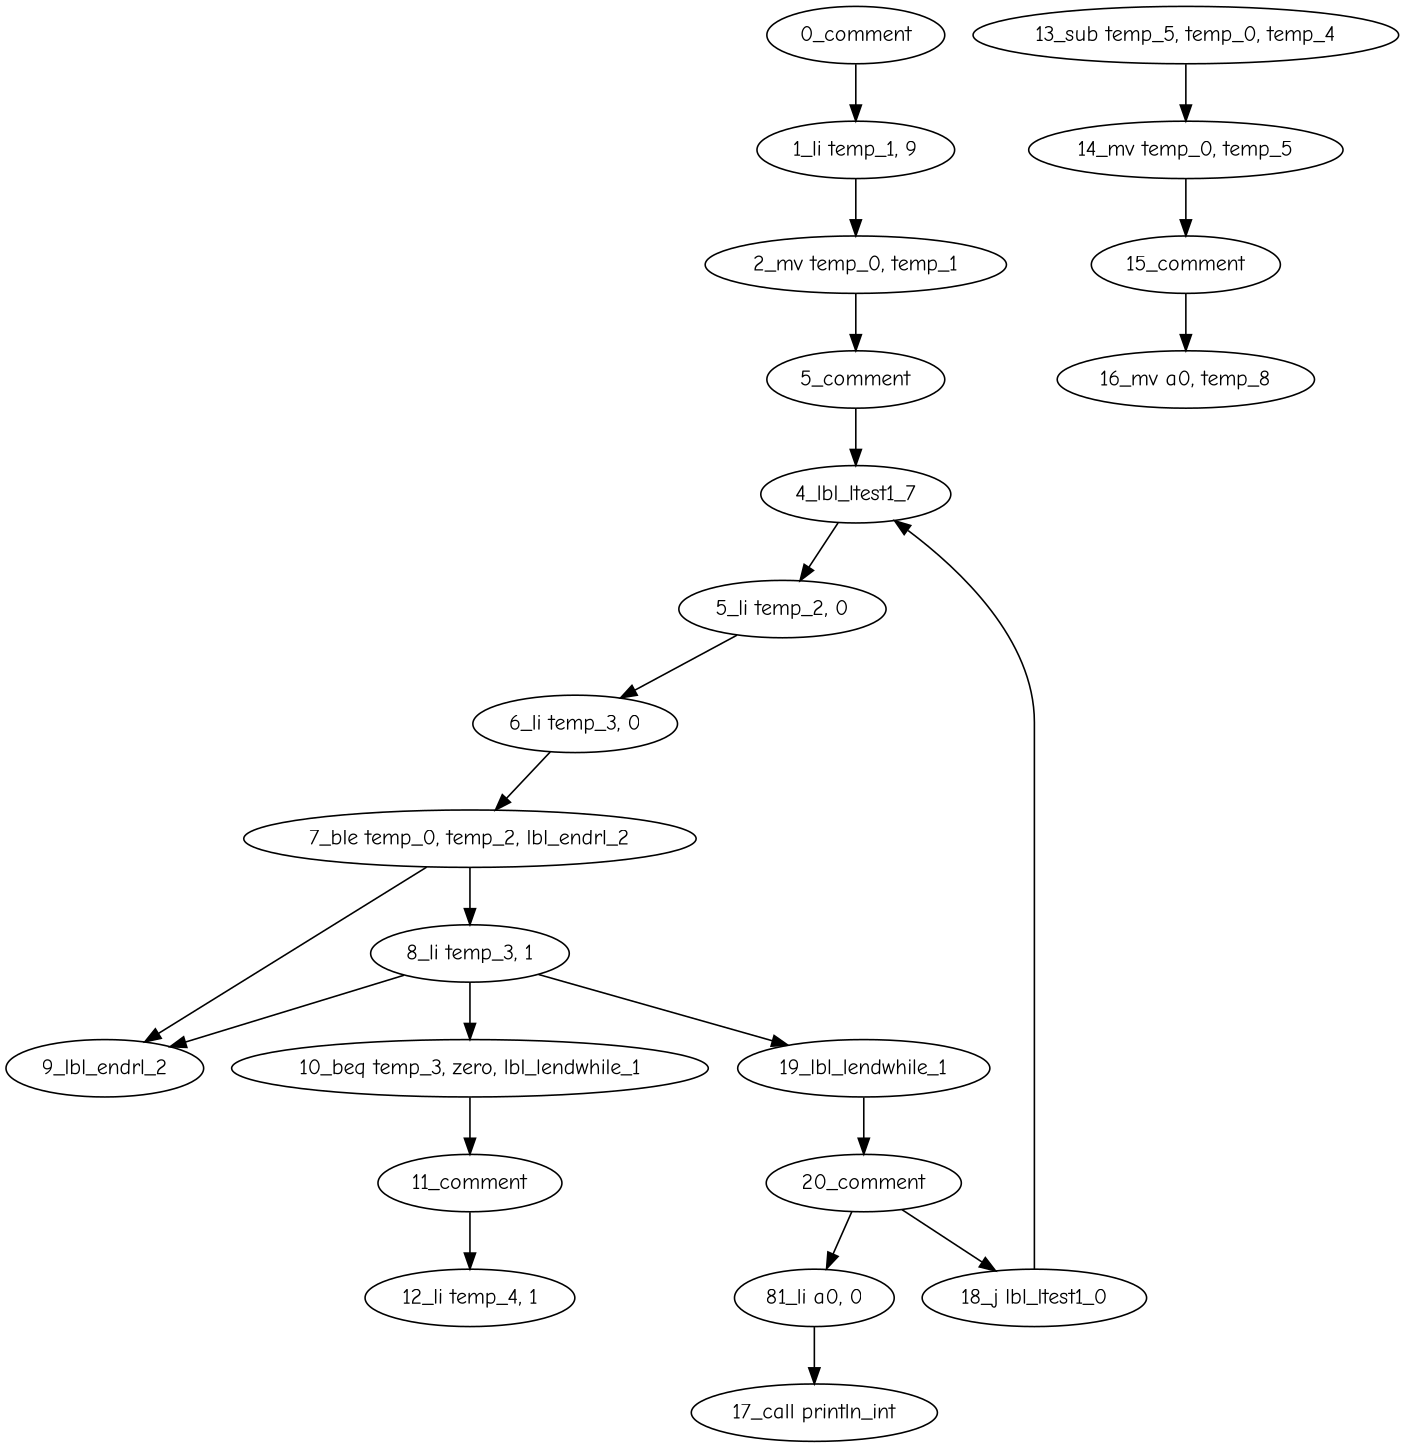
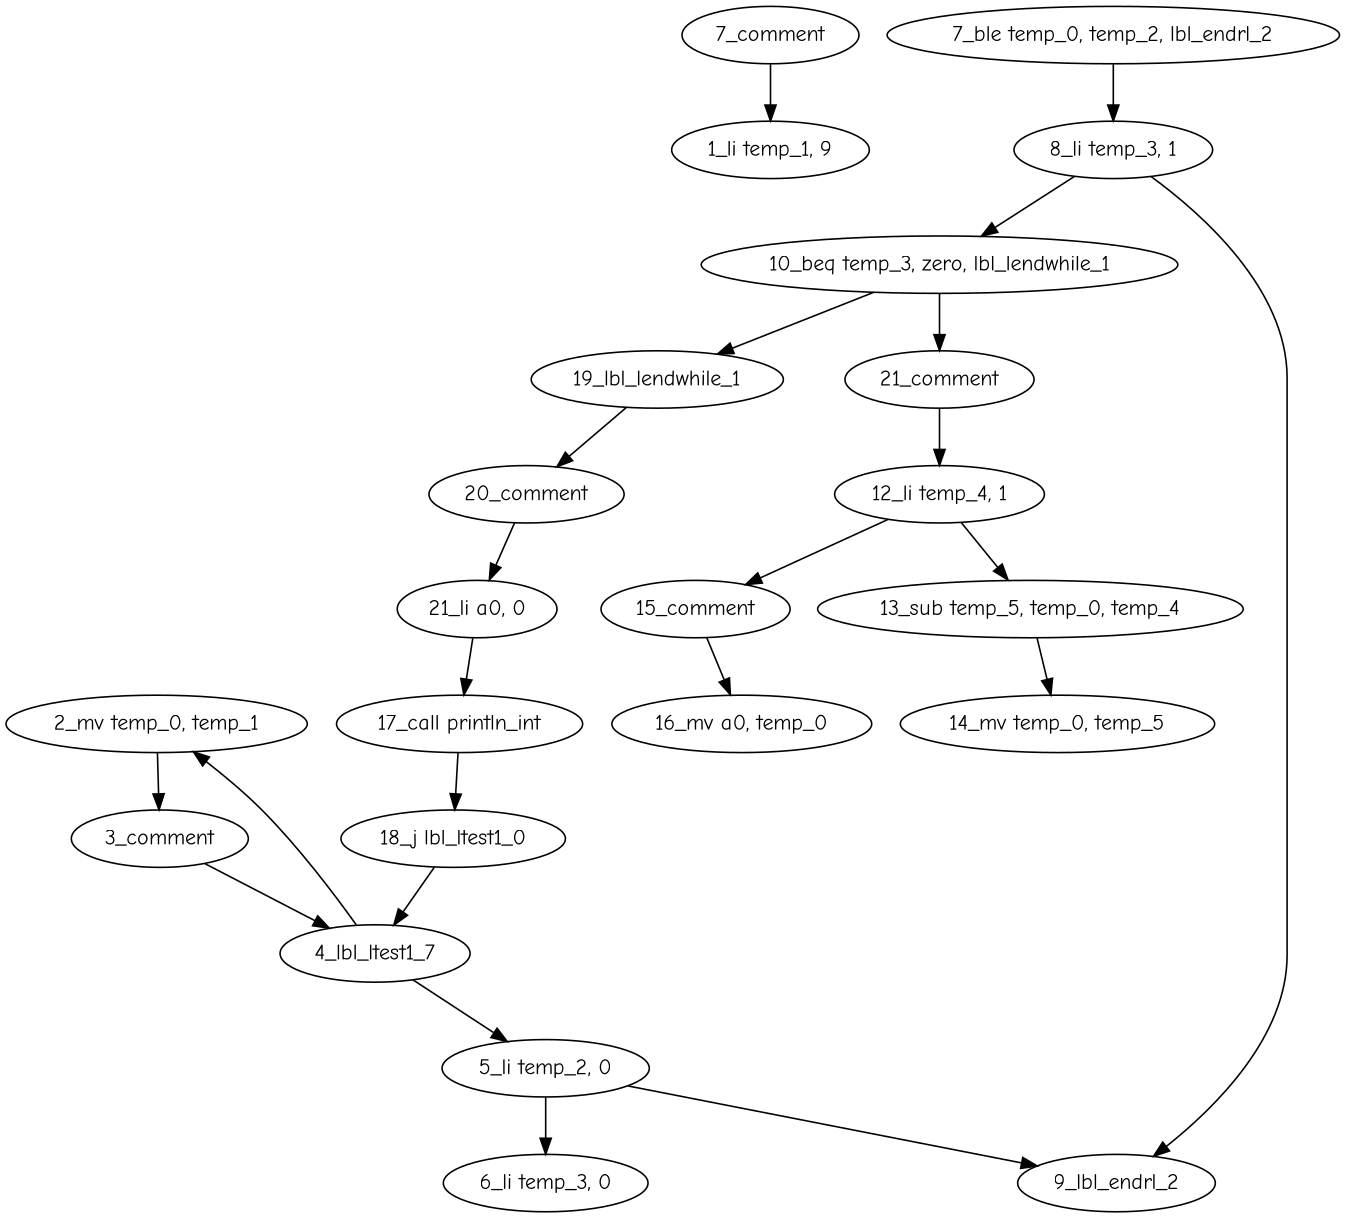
(856, 35) -> (770, 35)
(856, 199) -> (287, 837)
(1186, 199) -> (824, 549)
(856, 379) -> (160, 839)
(1186, 379) -> (742, 724)
none -> (980, 545)
(528, 775) -> none
(293, 950) -> (825, 1124)
(655, 1008) -> (803, 320)
(470, 1183) -> (940, 379)
(942, 1236) -> (457, 773)
(814, 1298) -> (477, 609)
